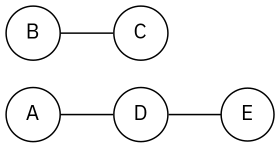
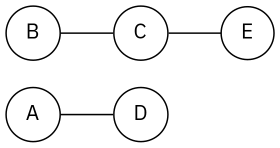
(195, 115) -> (195, 33)
